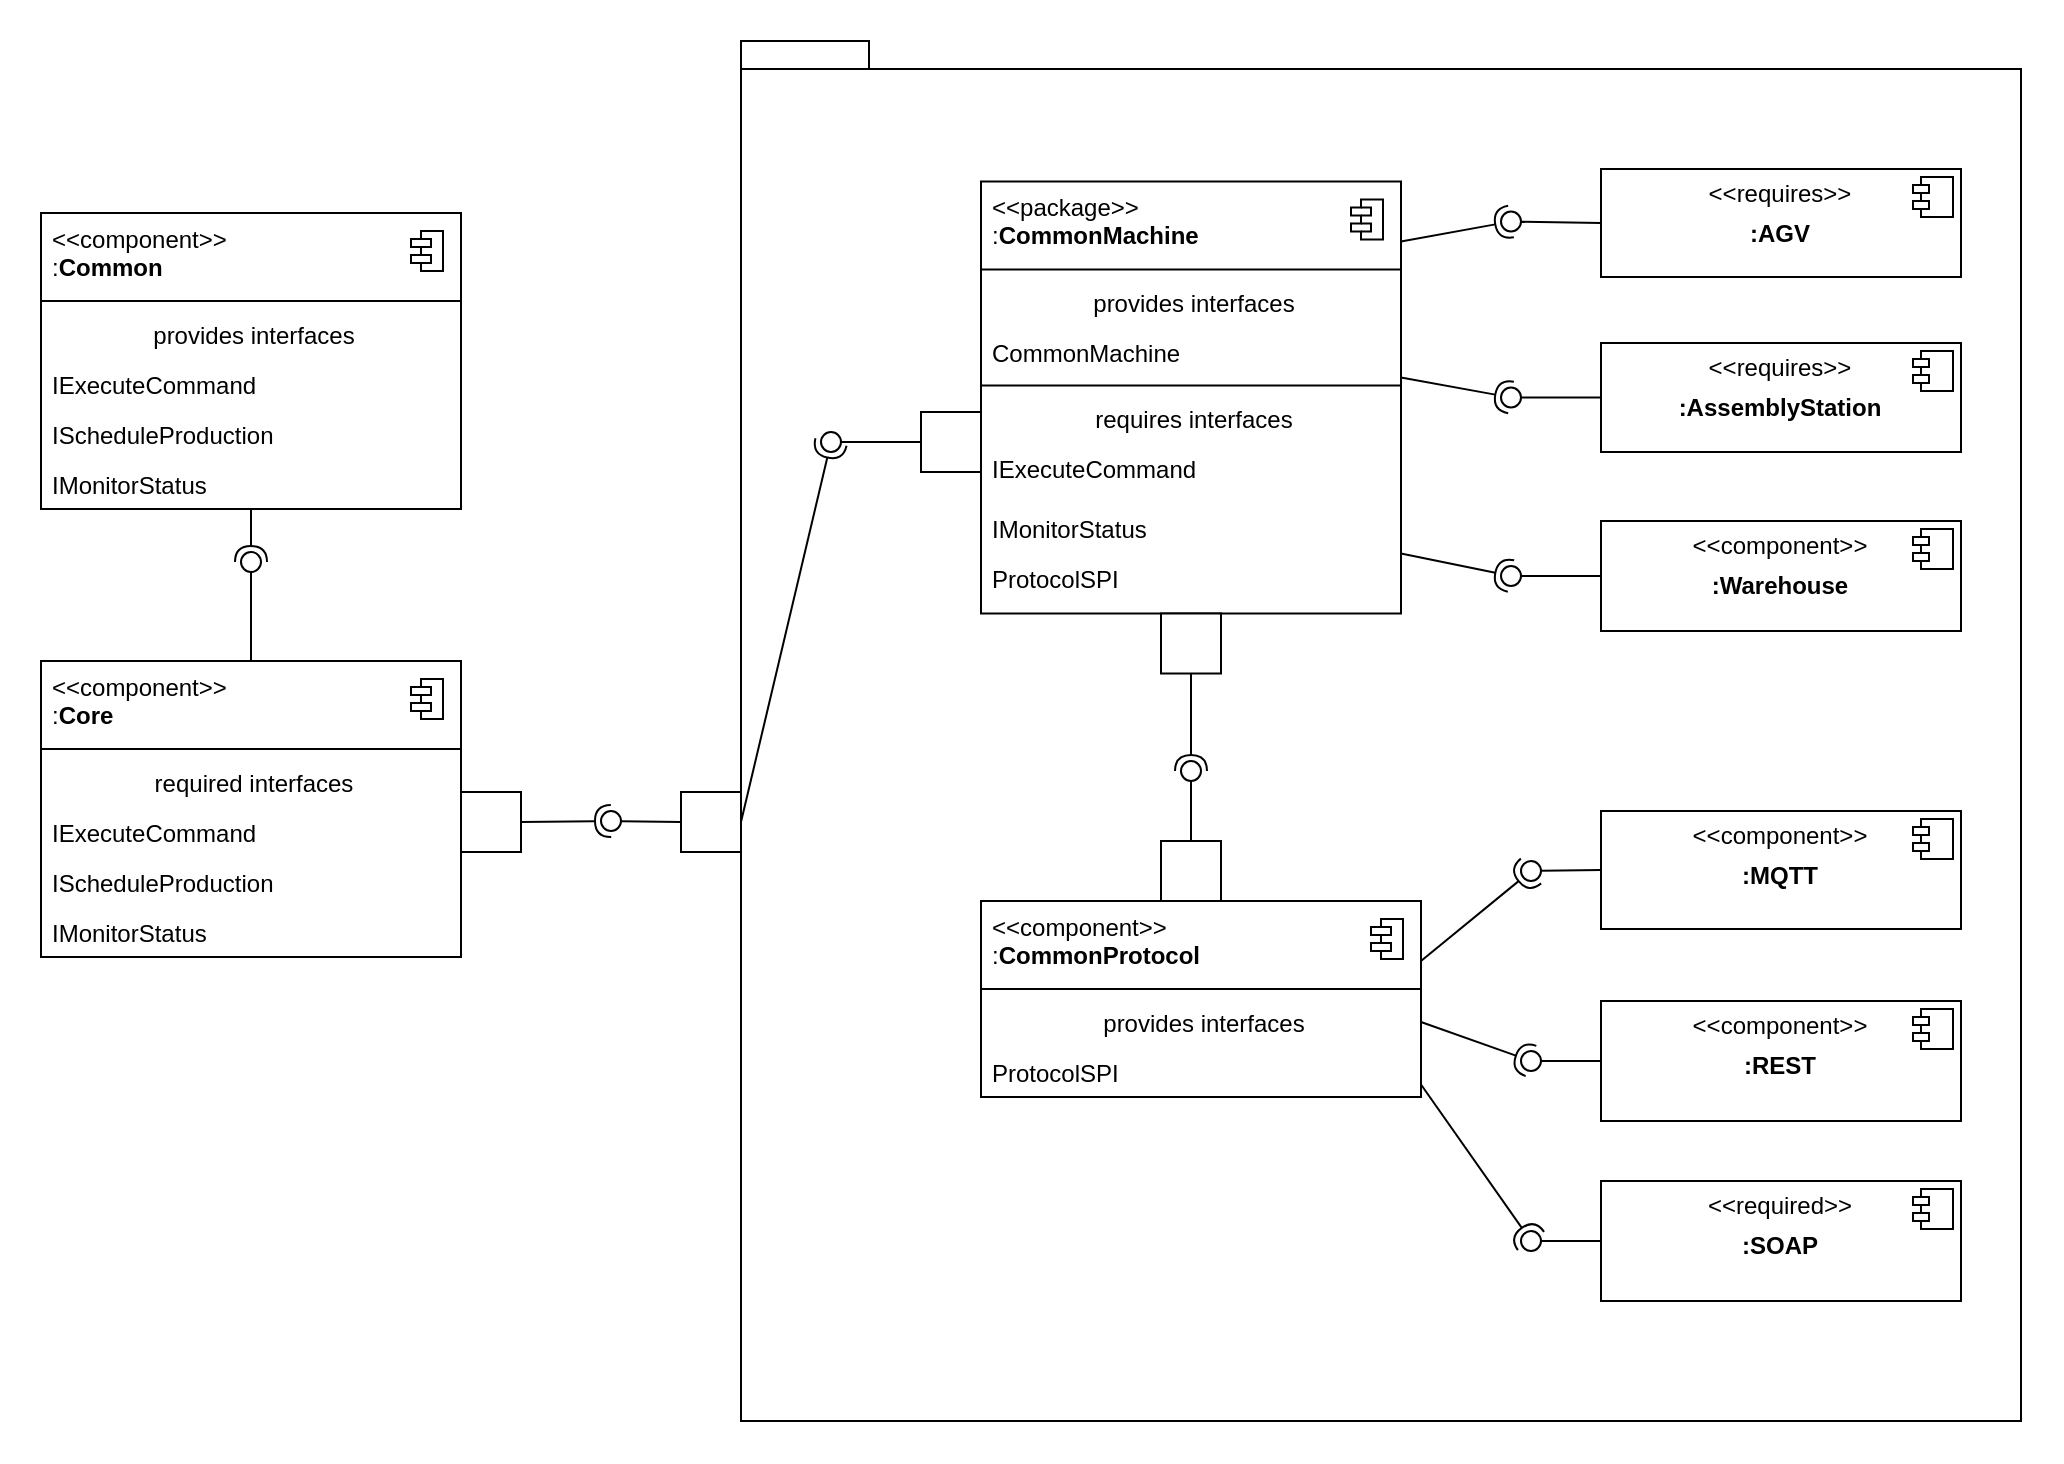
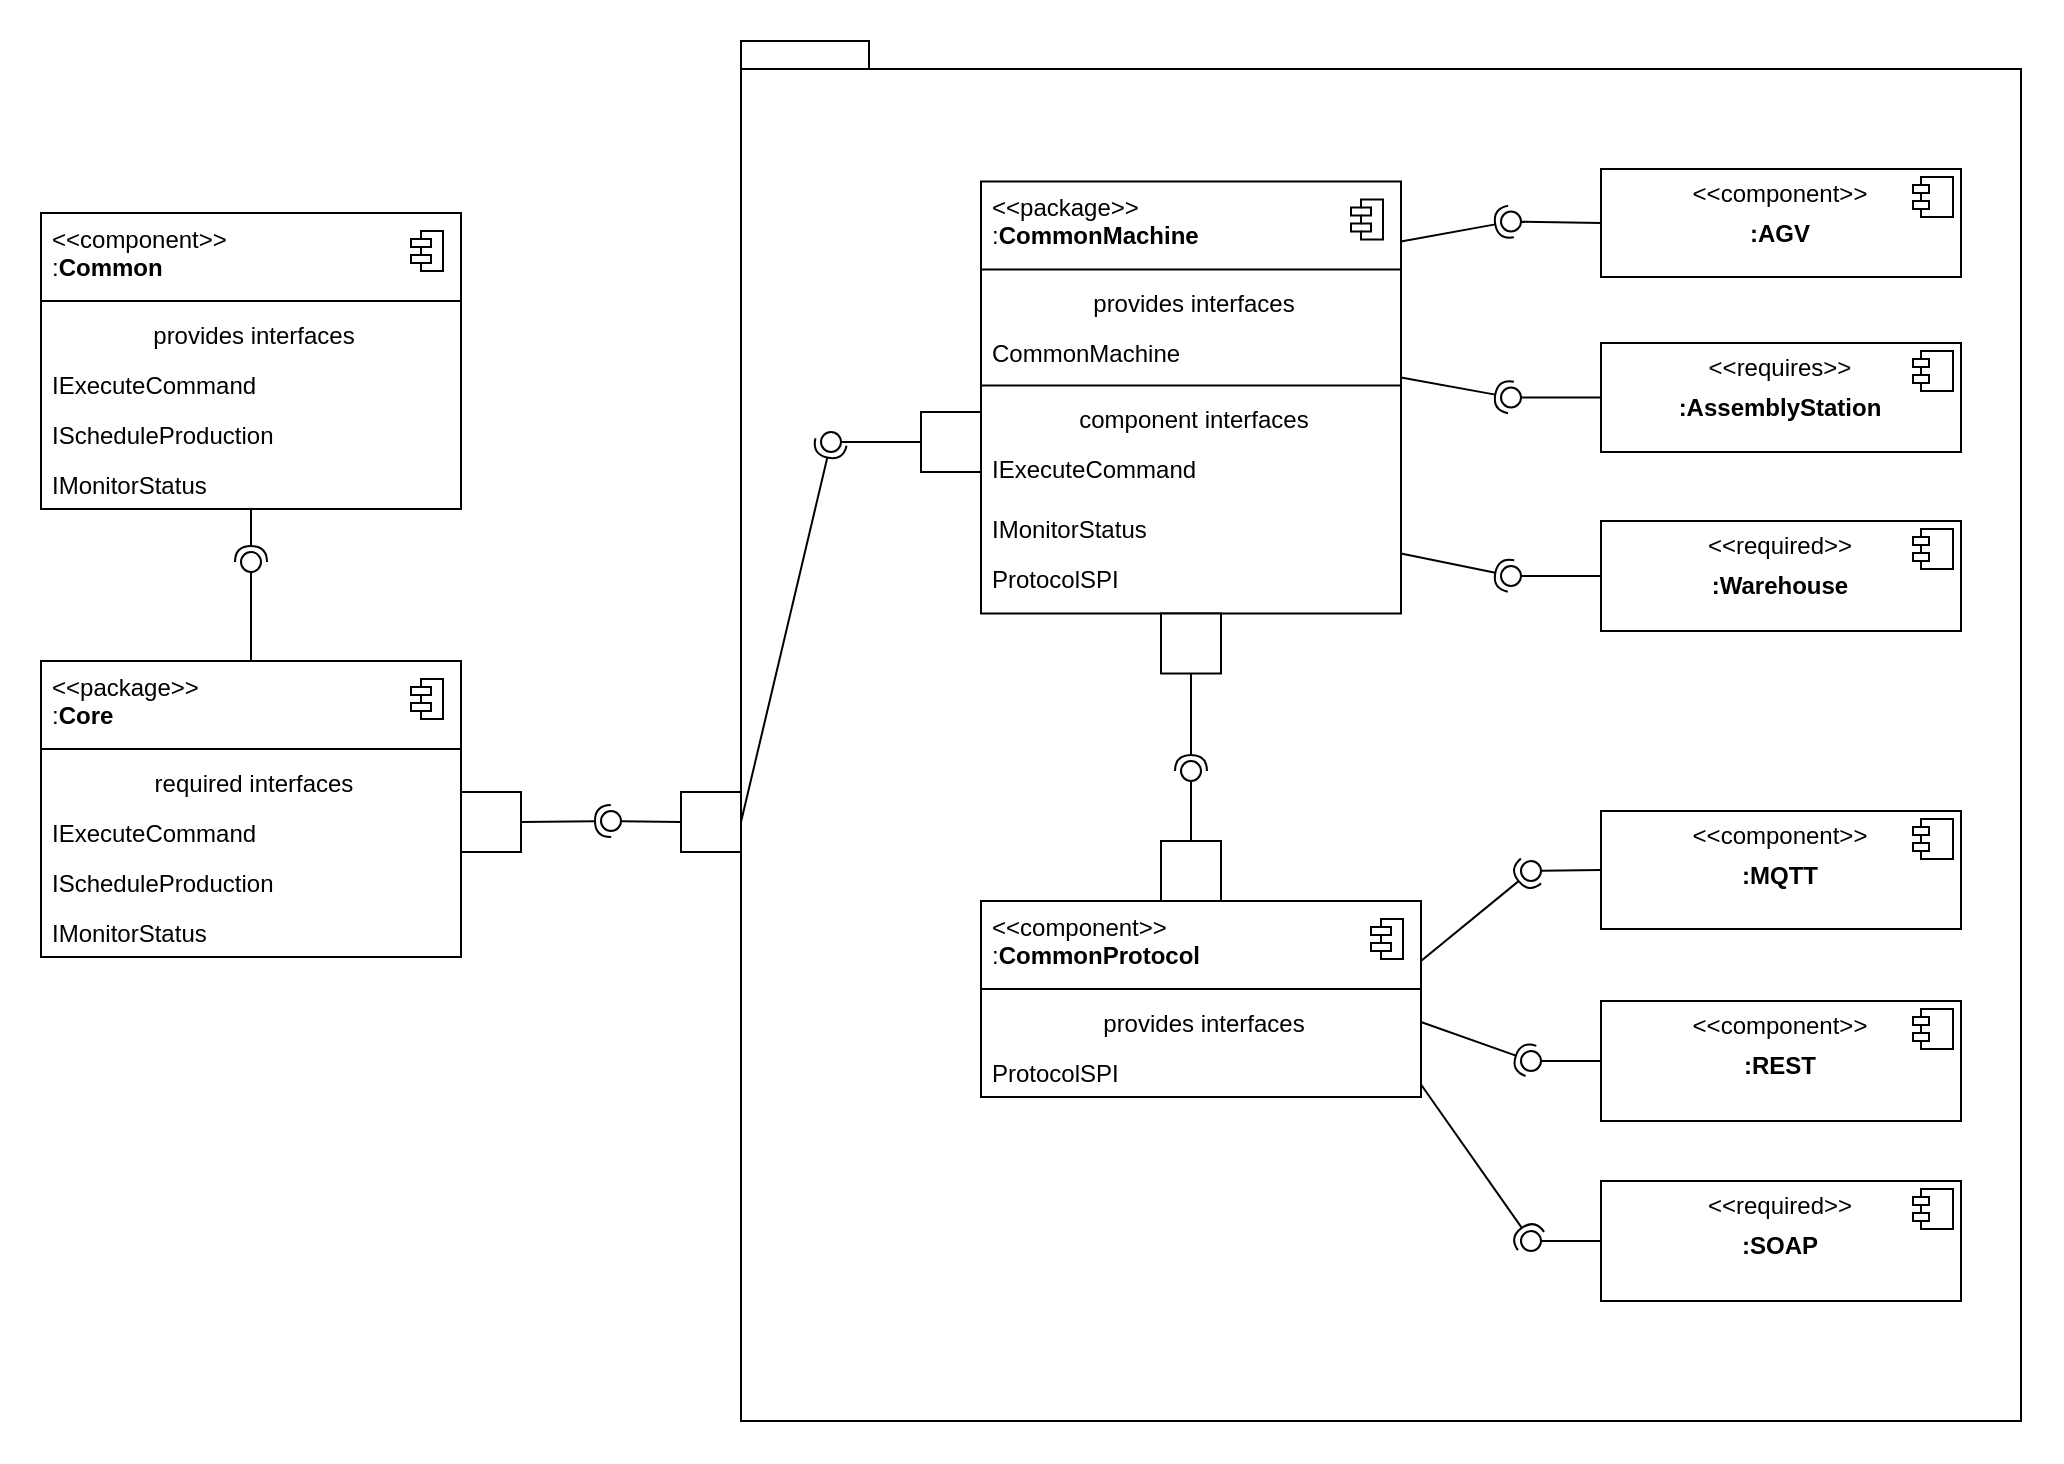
(1679, 169) -> (1688, 169)
(1195, 421) -> (1195, 421)
(1688, 521) -> (1679, 521)
(140, 704) -> (127, 704)
